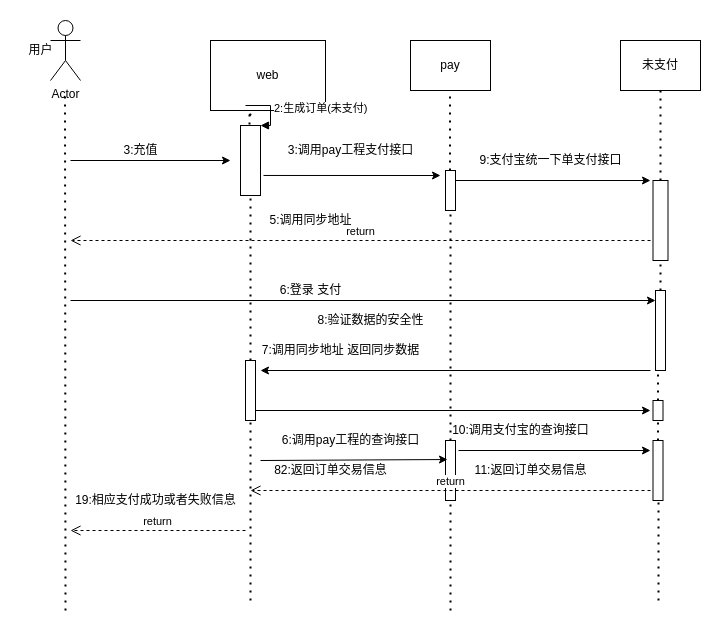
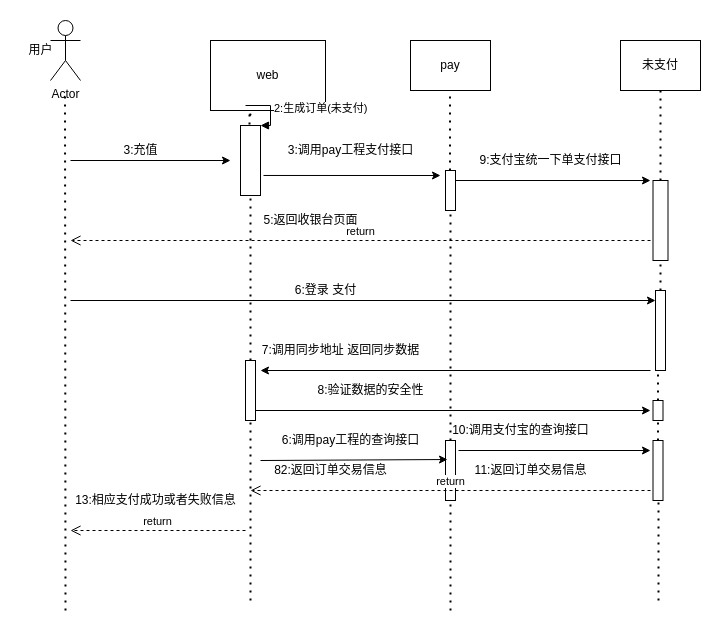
(311, 221) -> (311, 221)
(311, 291) -> (326, 291)
(371, 321) -> (371, 391)
(156, 501) -> (156, 501)
